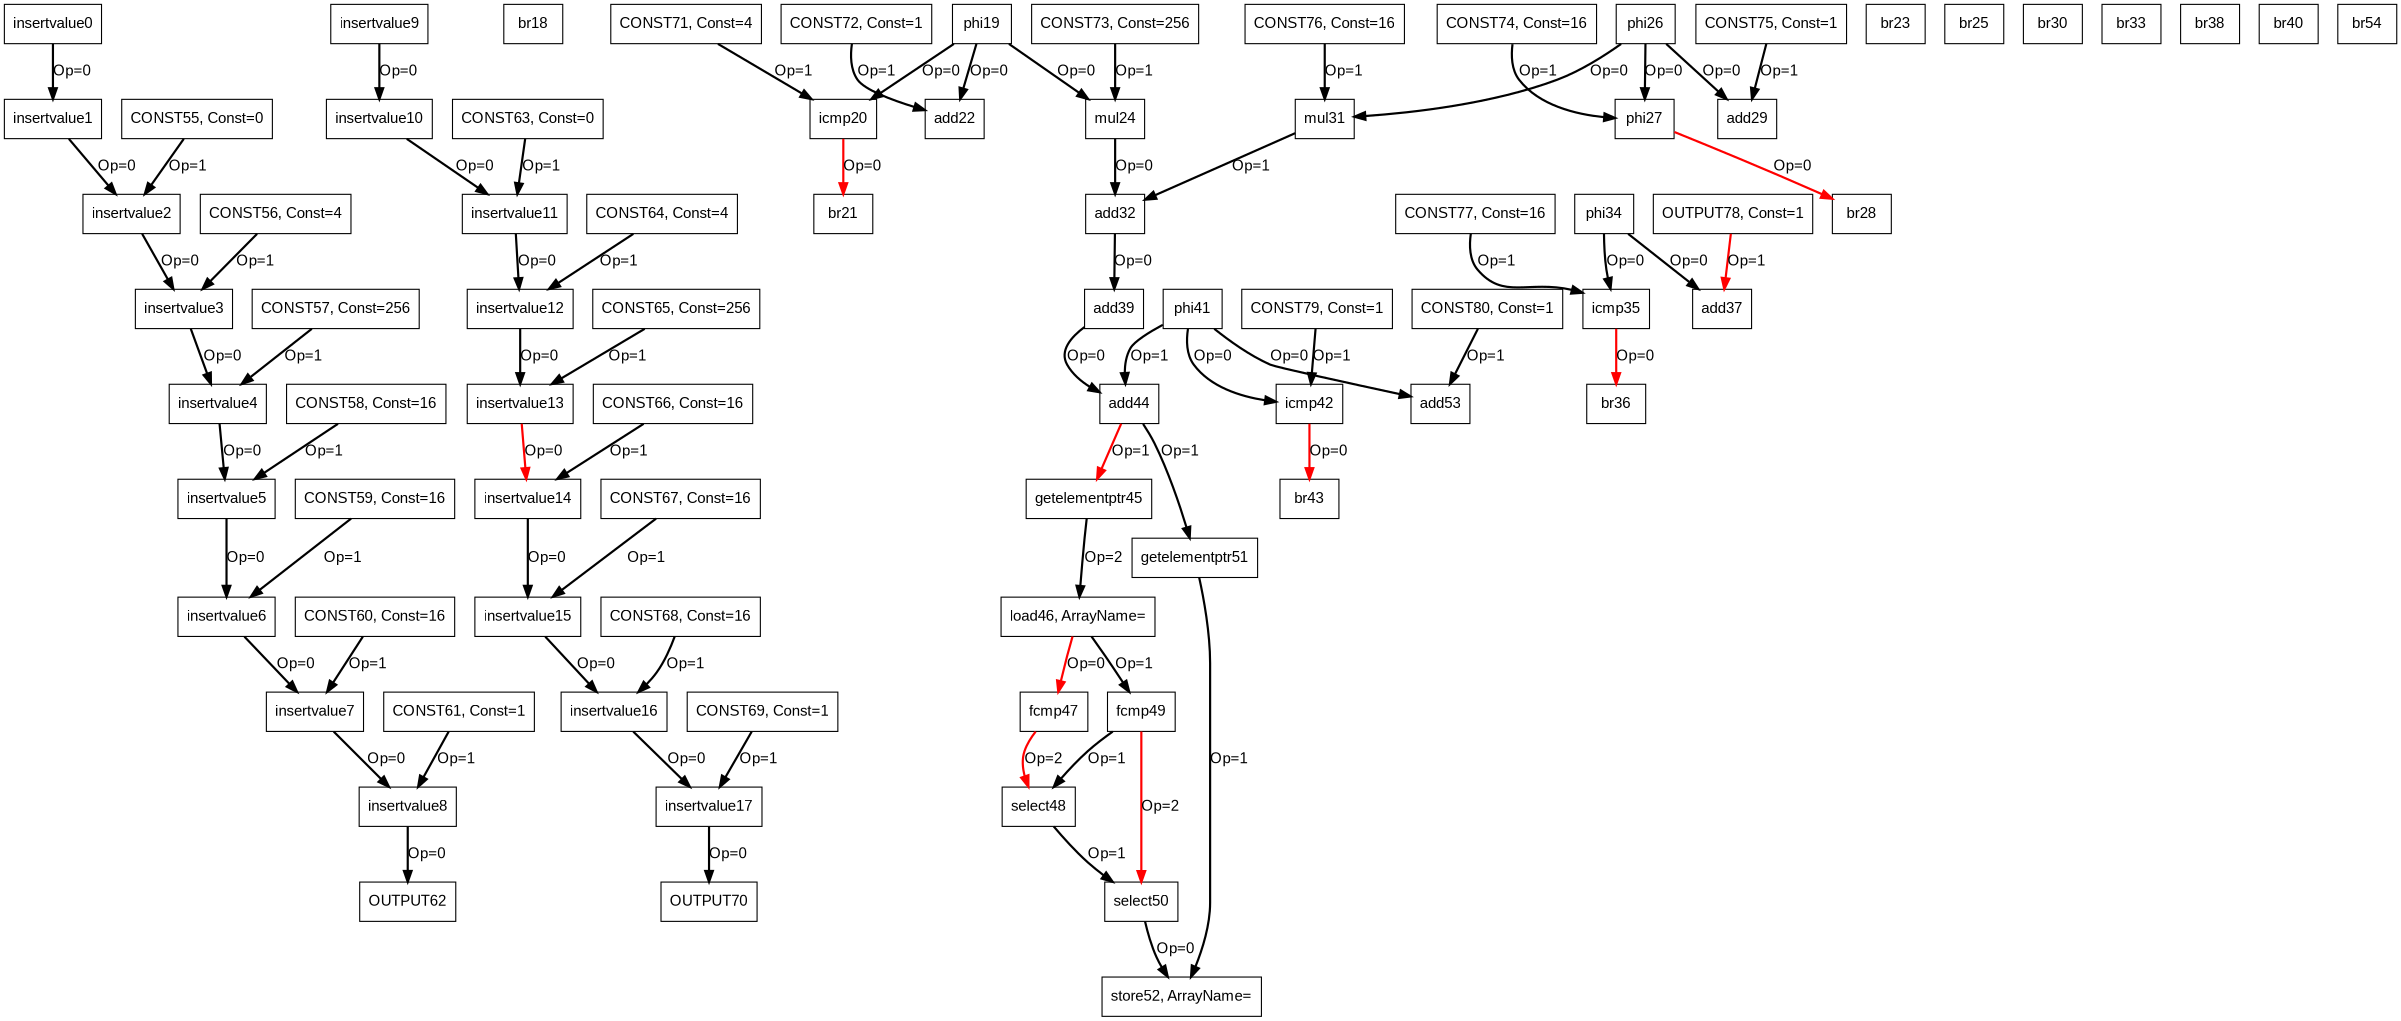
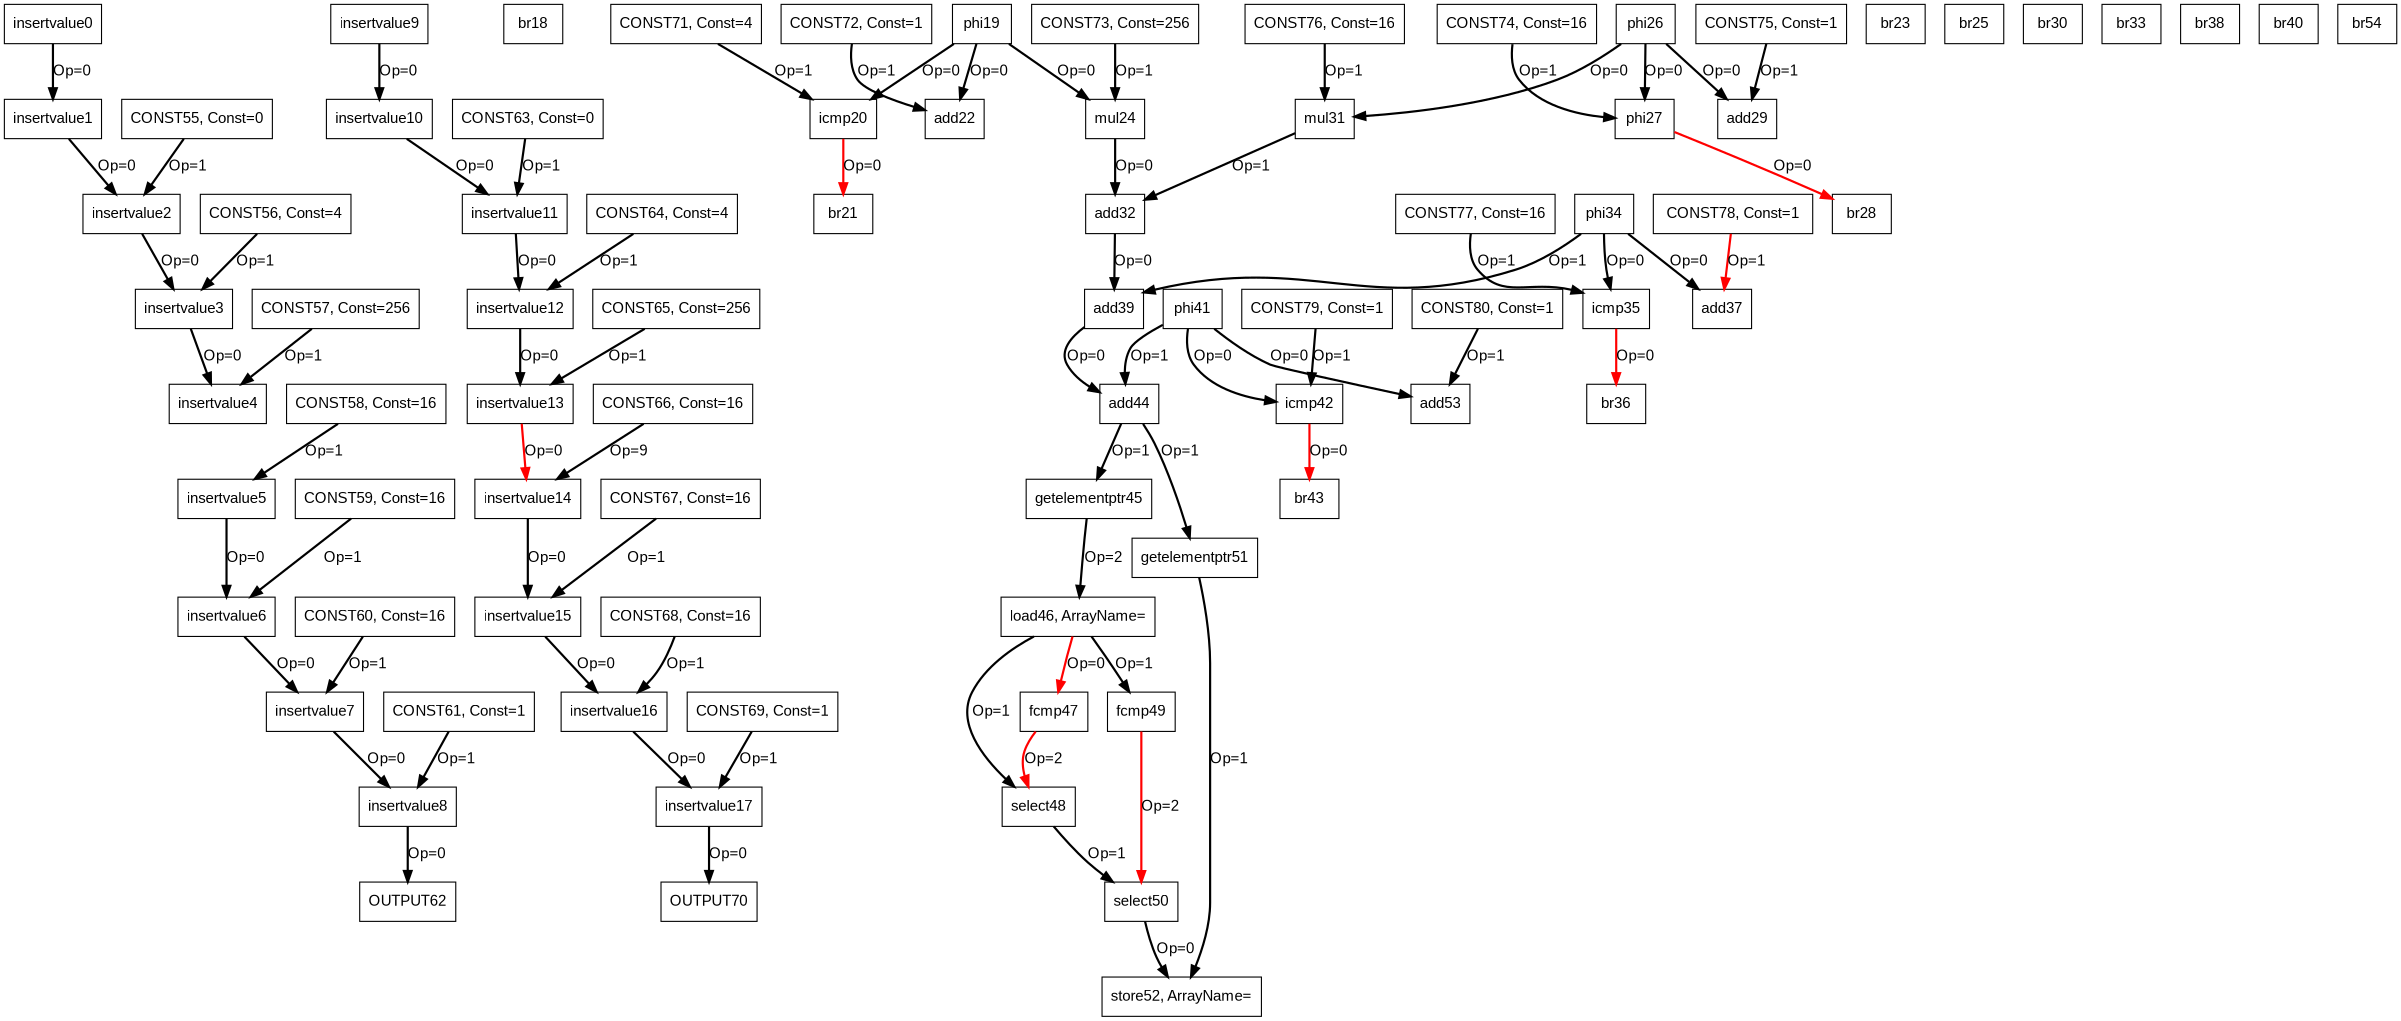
(1733, 214) -> (1733, 214)
none -> (1373, 287)
(222, 446) -> none
(1111, 446) -> (1111, 446)
(629, 451) -> (629, 451)
(1085, 753) -> (970, 699)
